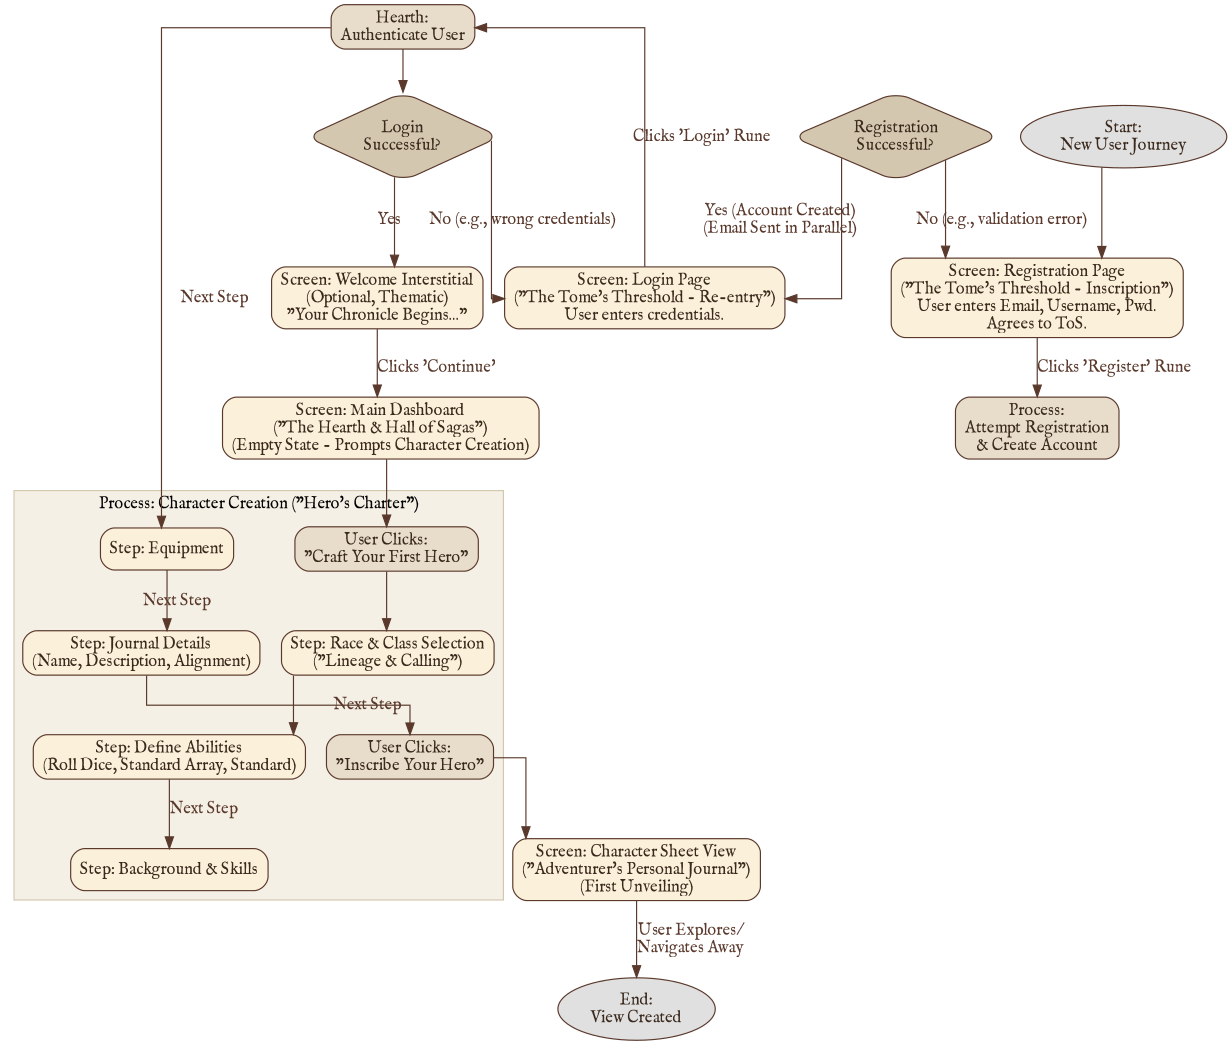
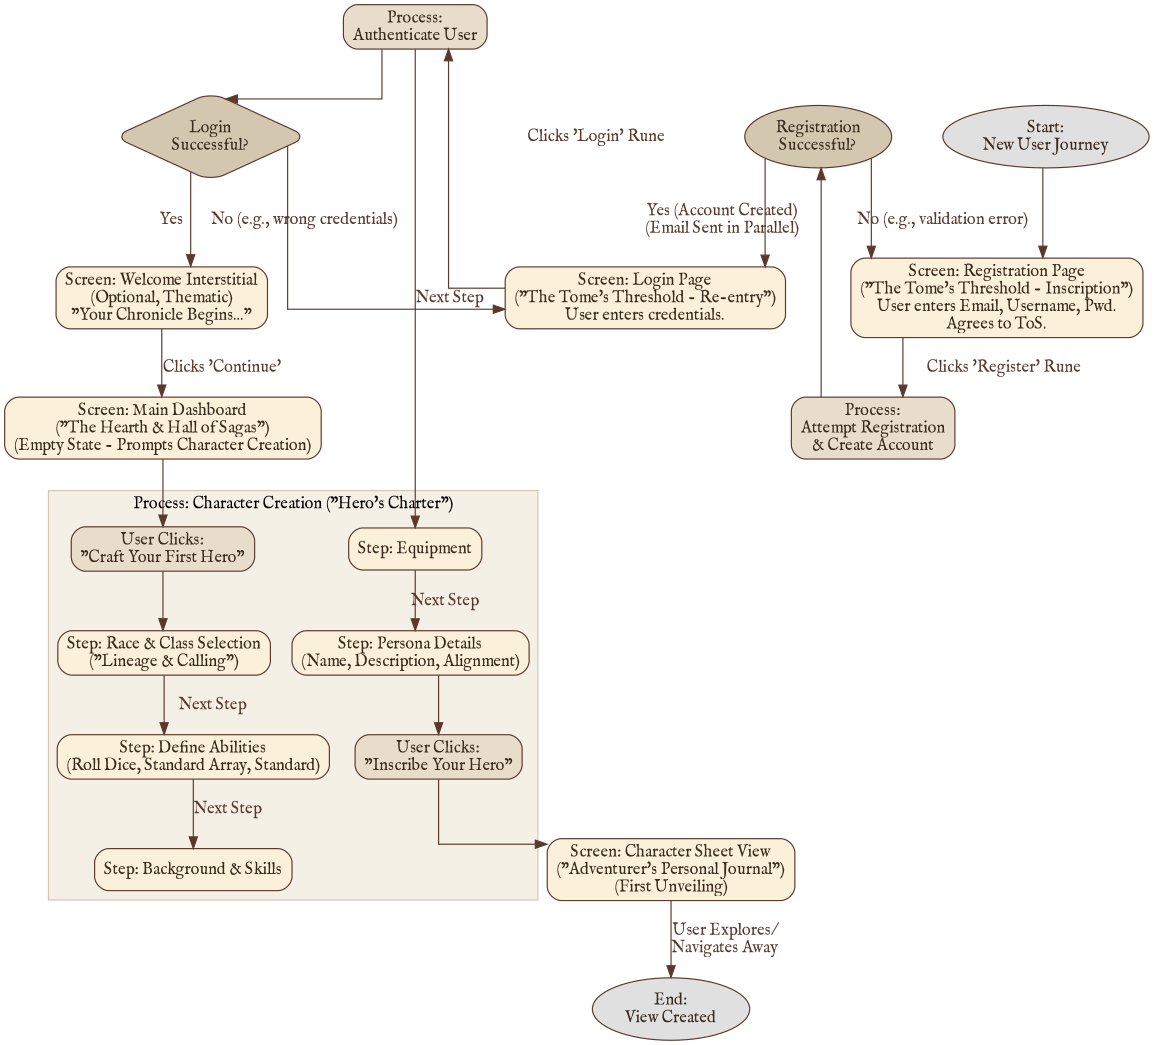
(403, 27) -> (415, 27)
(896, 137) -> (818, 137)
none -> (821, 288)
(141, 653) -> (411, 653)
